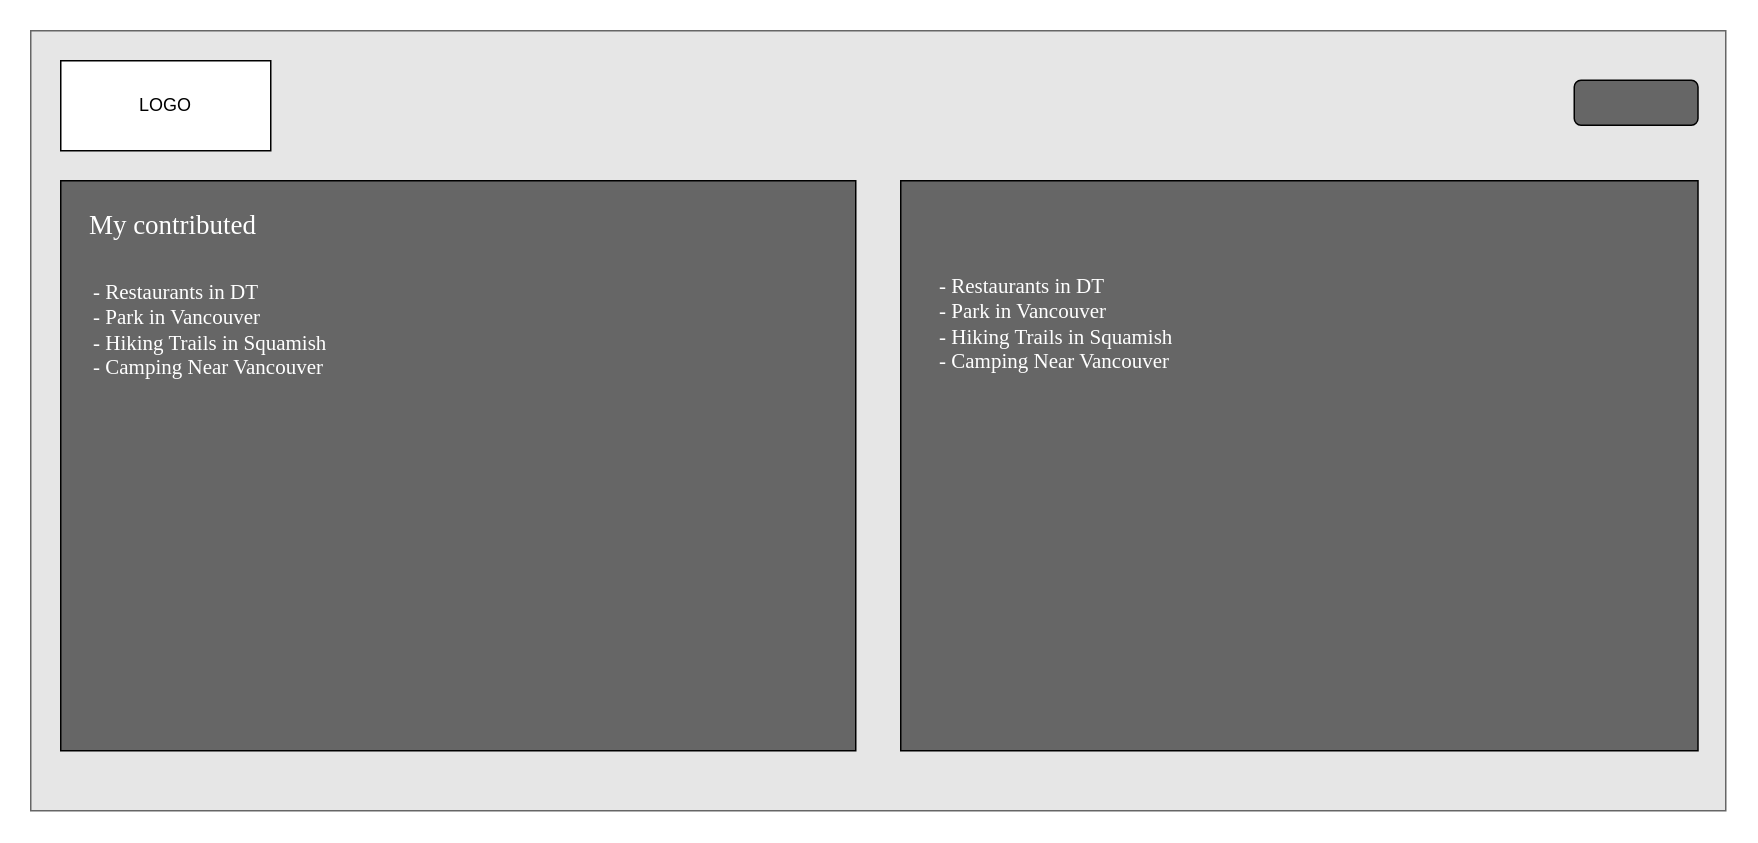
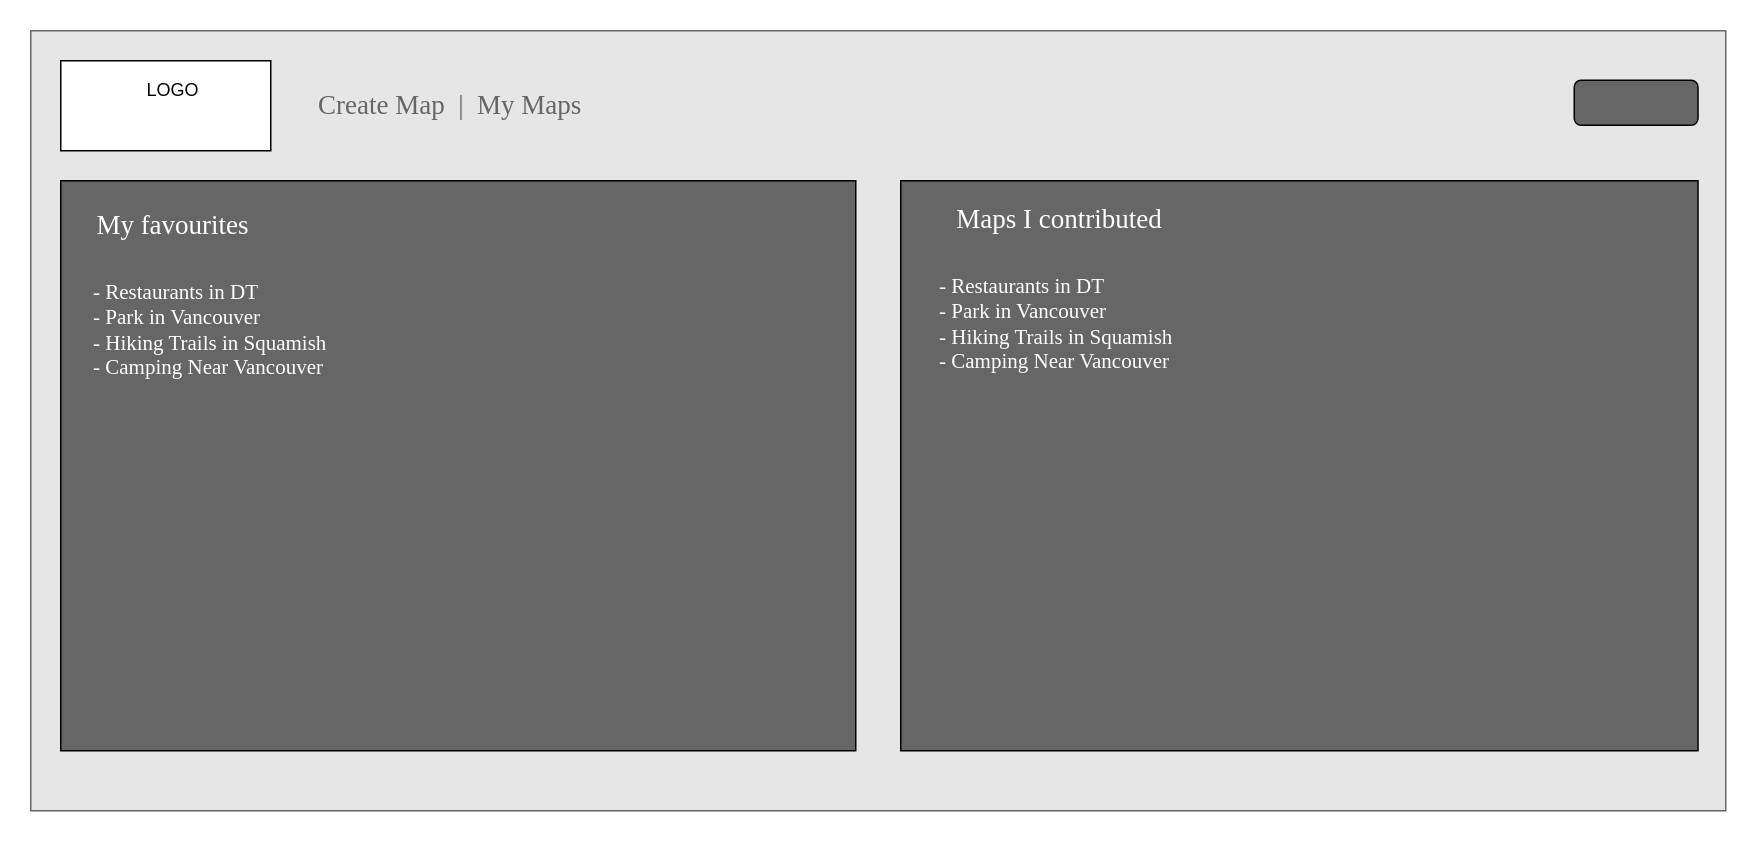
(166, 106) -> (173, 91)
none -> (488, 106)
none -> (1060, 220)
(173, 226) -> (173, 226)
